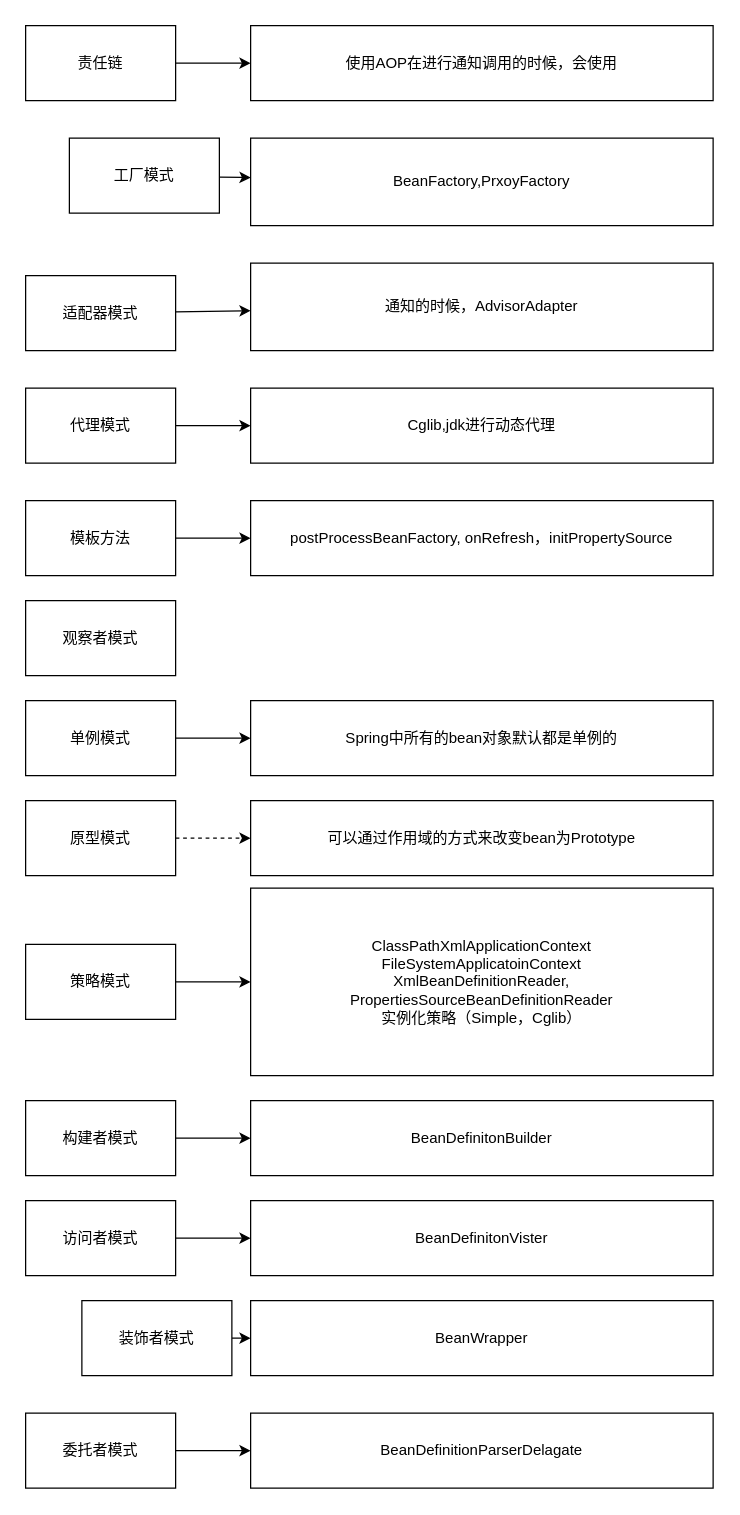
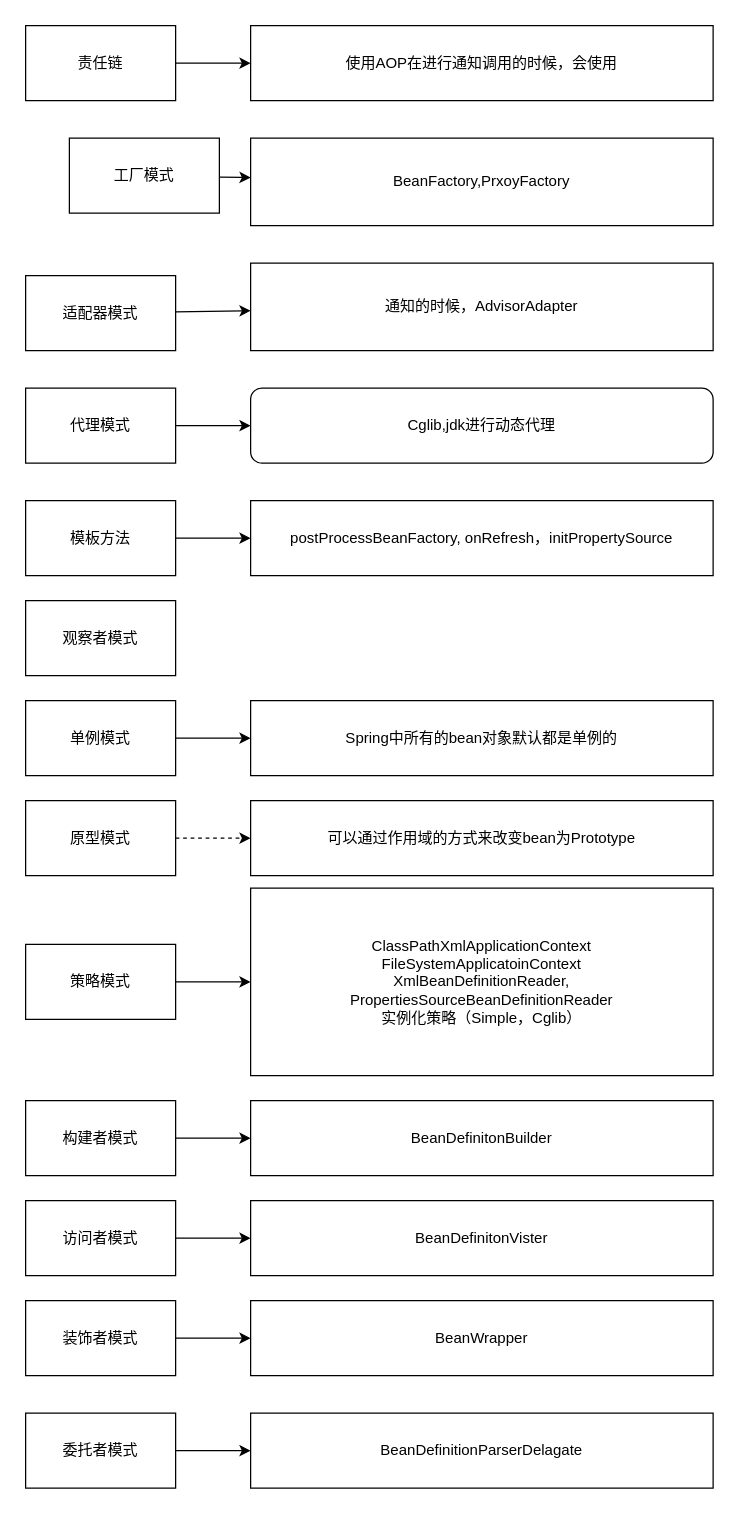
(482, 426) -> (482, 426)
(157, 1338) -> (101, 1338)
